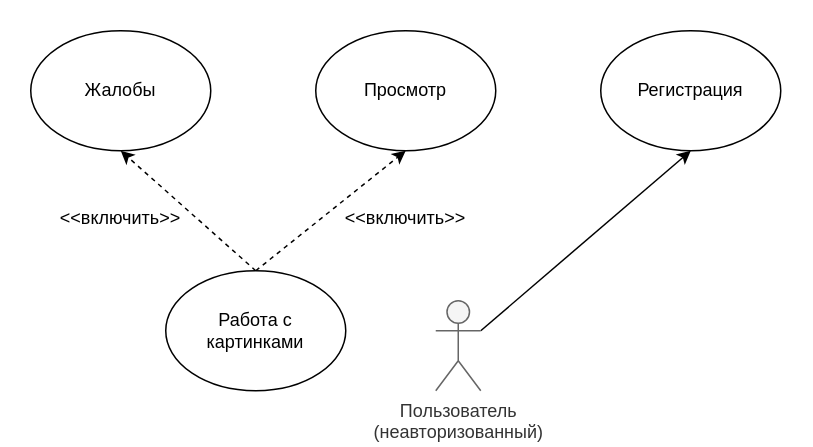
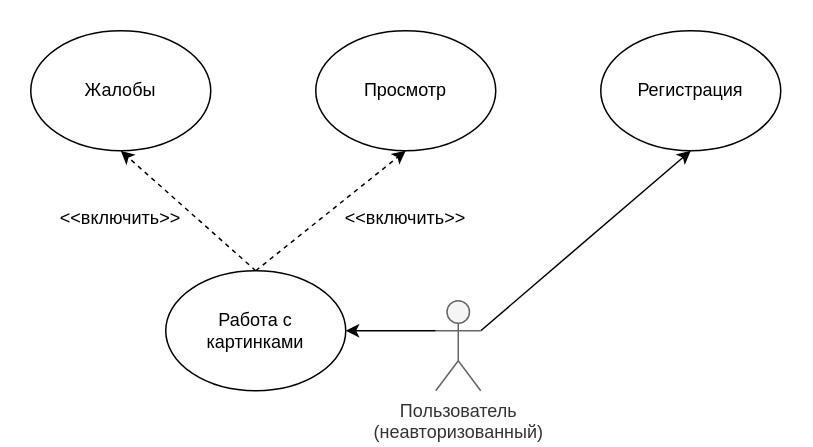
none -> (395, 331)
